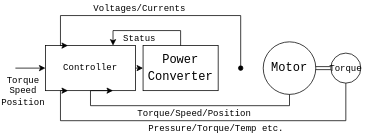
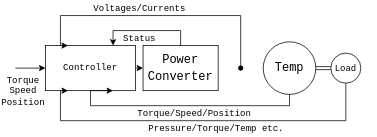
(289, 68) -> (289, 68)
(345, 68) -> (345, 68)
